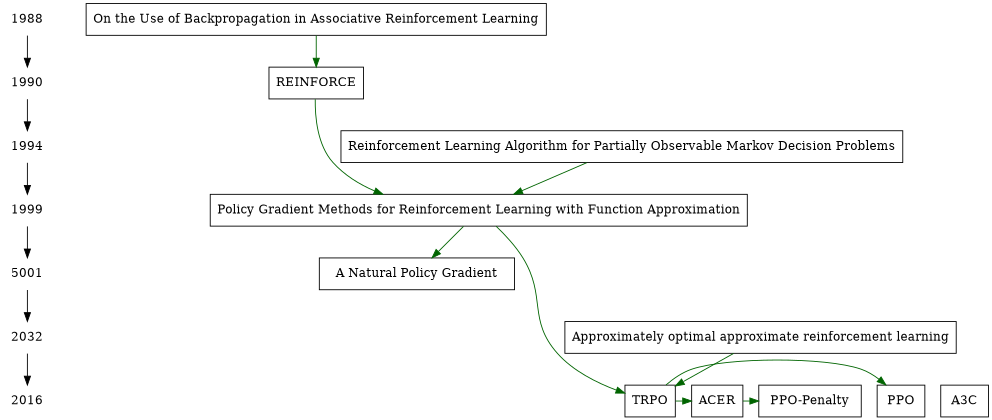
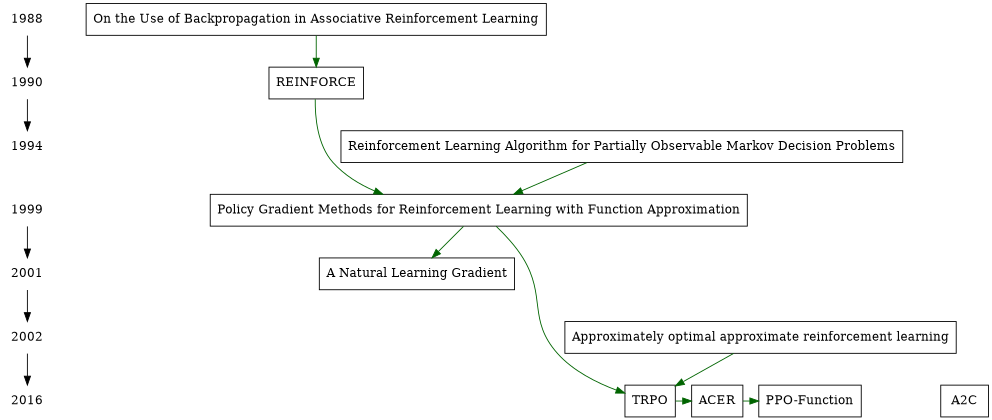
(27, 174) -> none
(27, 274) -> (27, 274)
(417, 274) -> (417, 274)
(27, 337) -> (27, 337)
(810, 401) -> (810, 401)
(901, 401) -> none
(965, 401) -> (965, 401)
